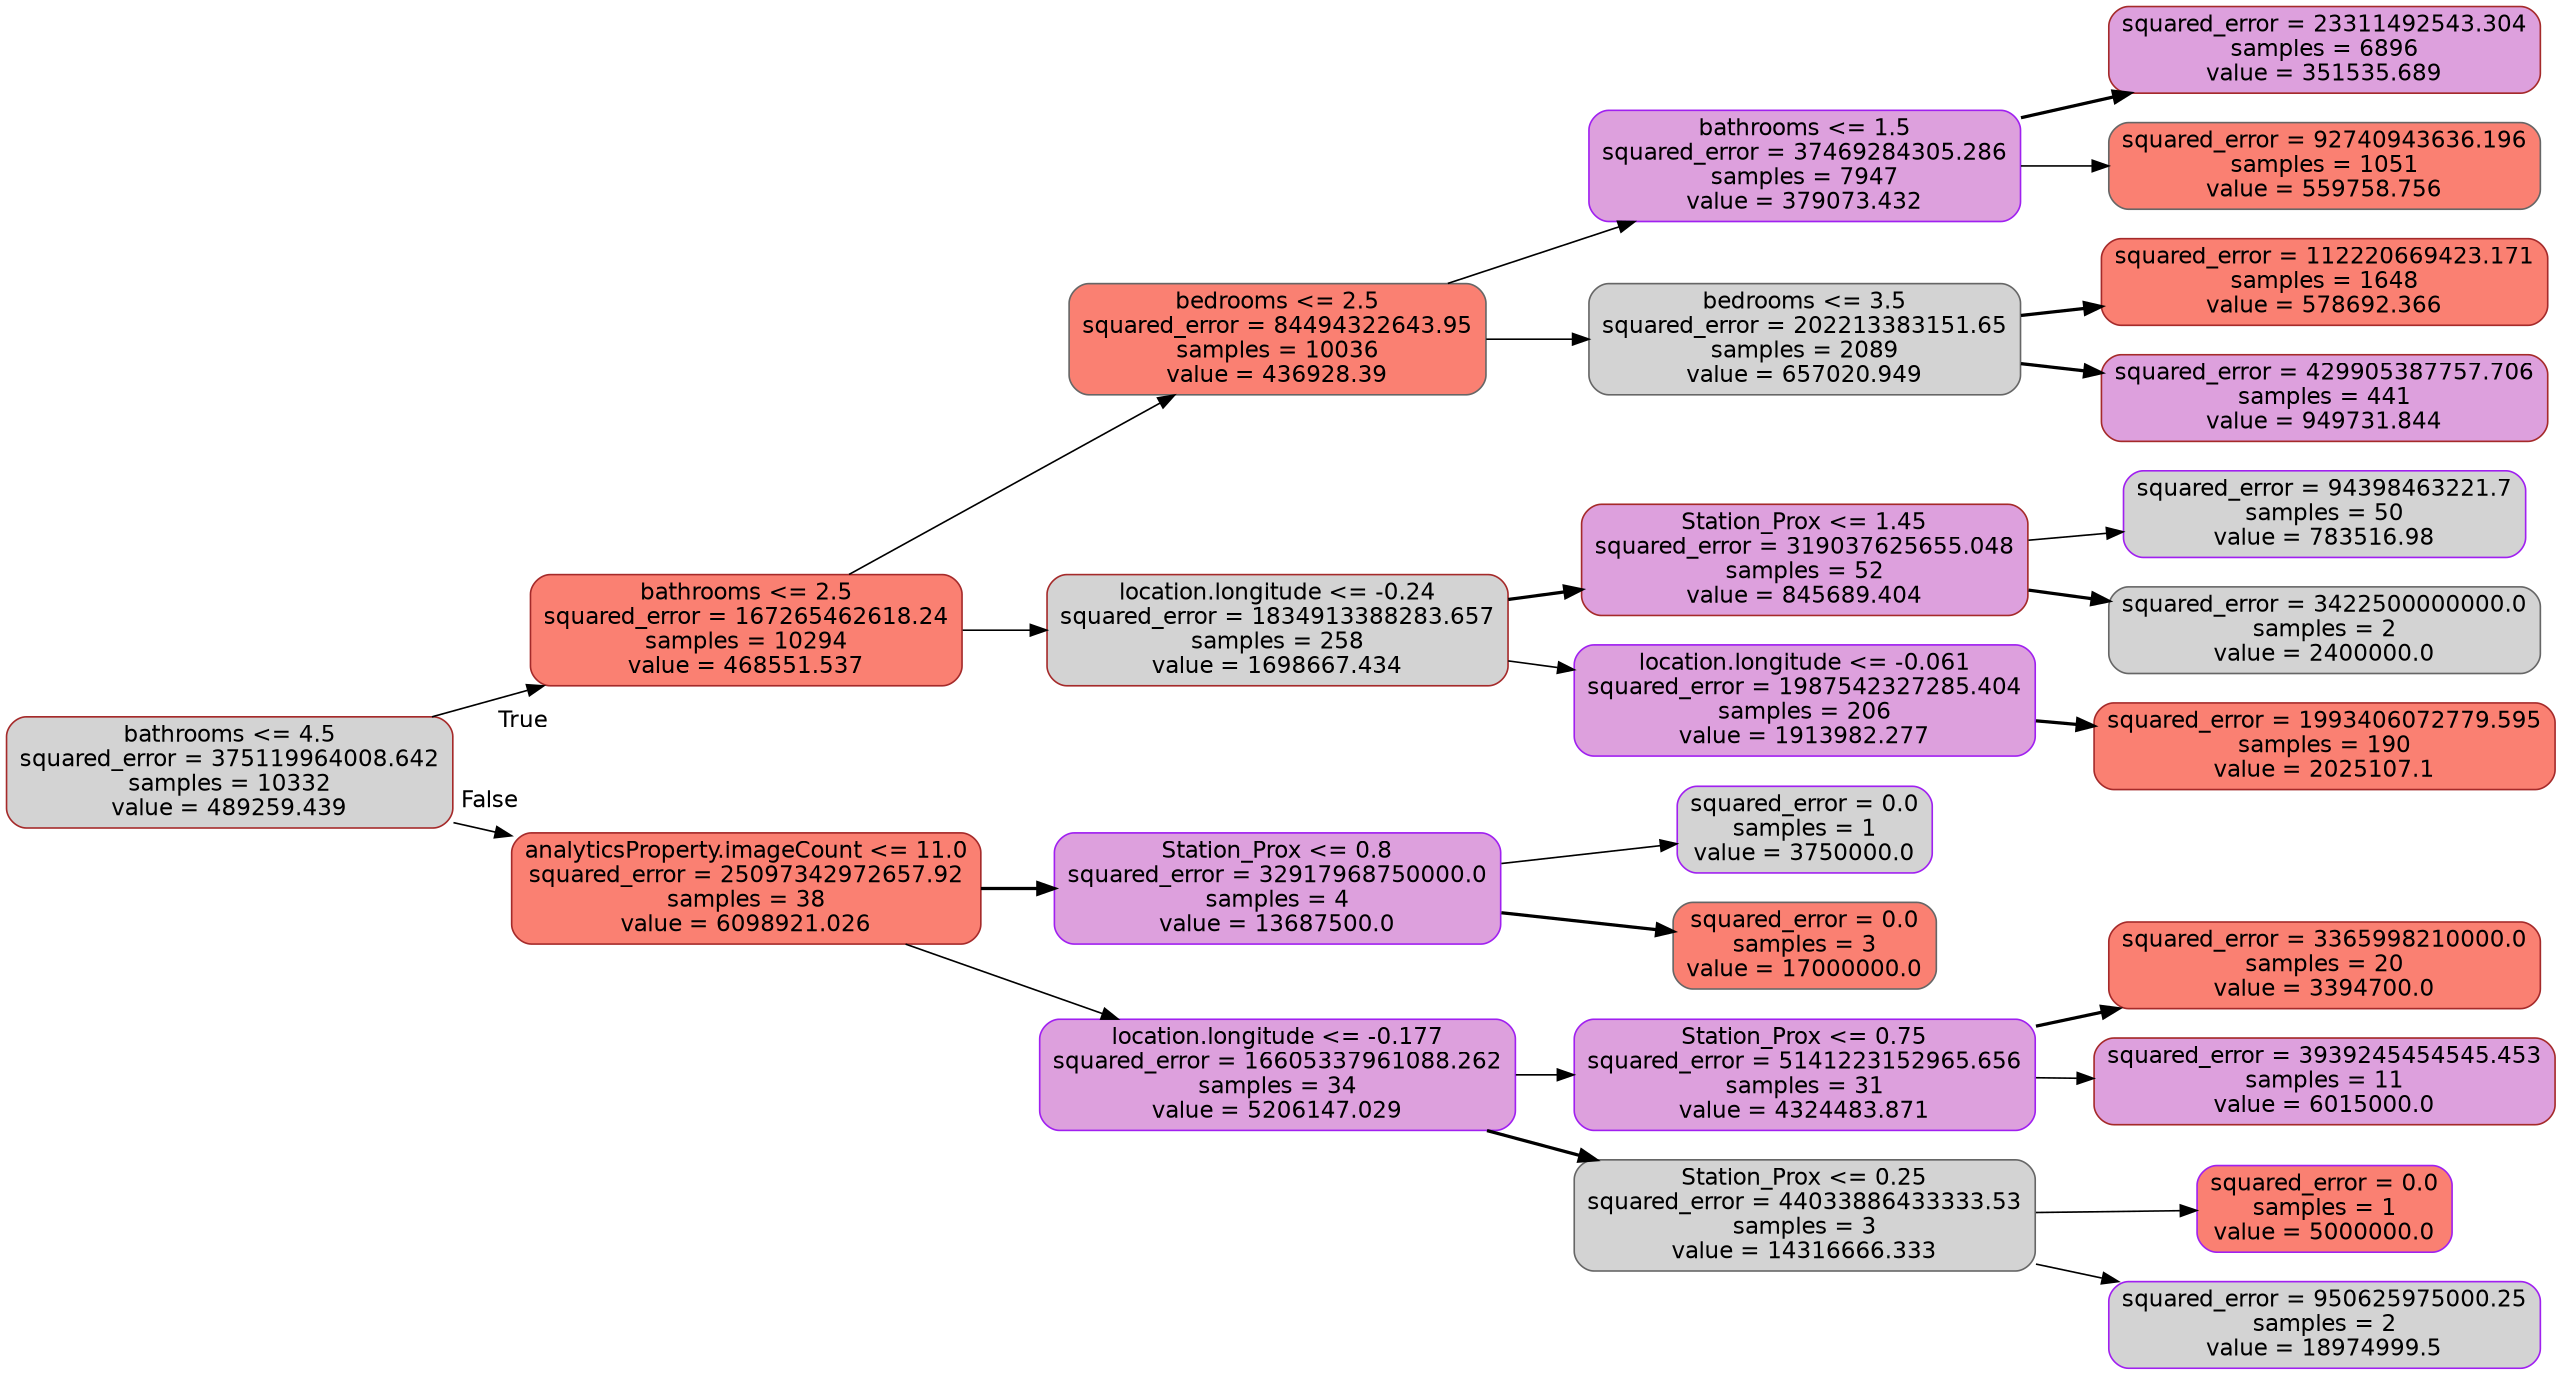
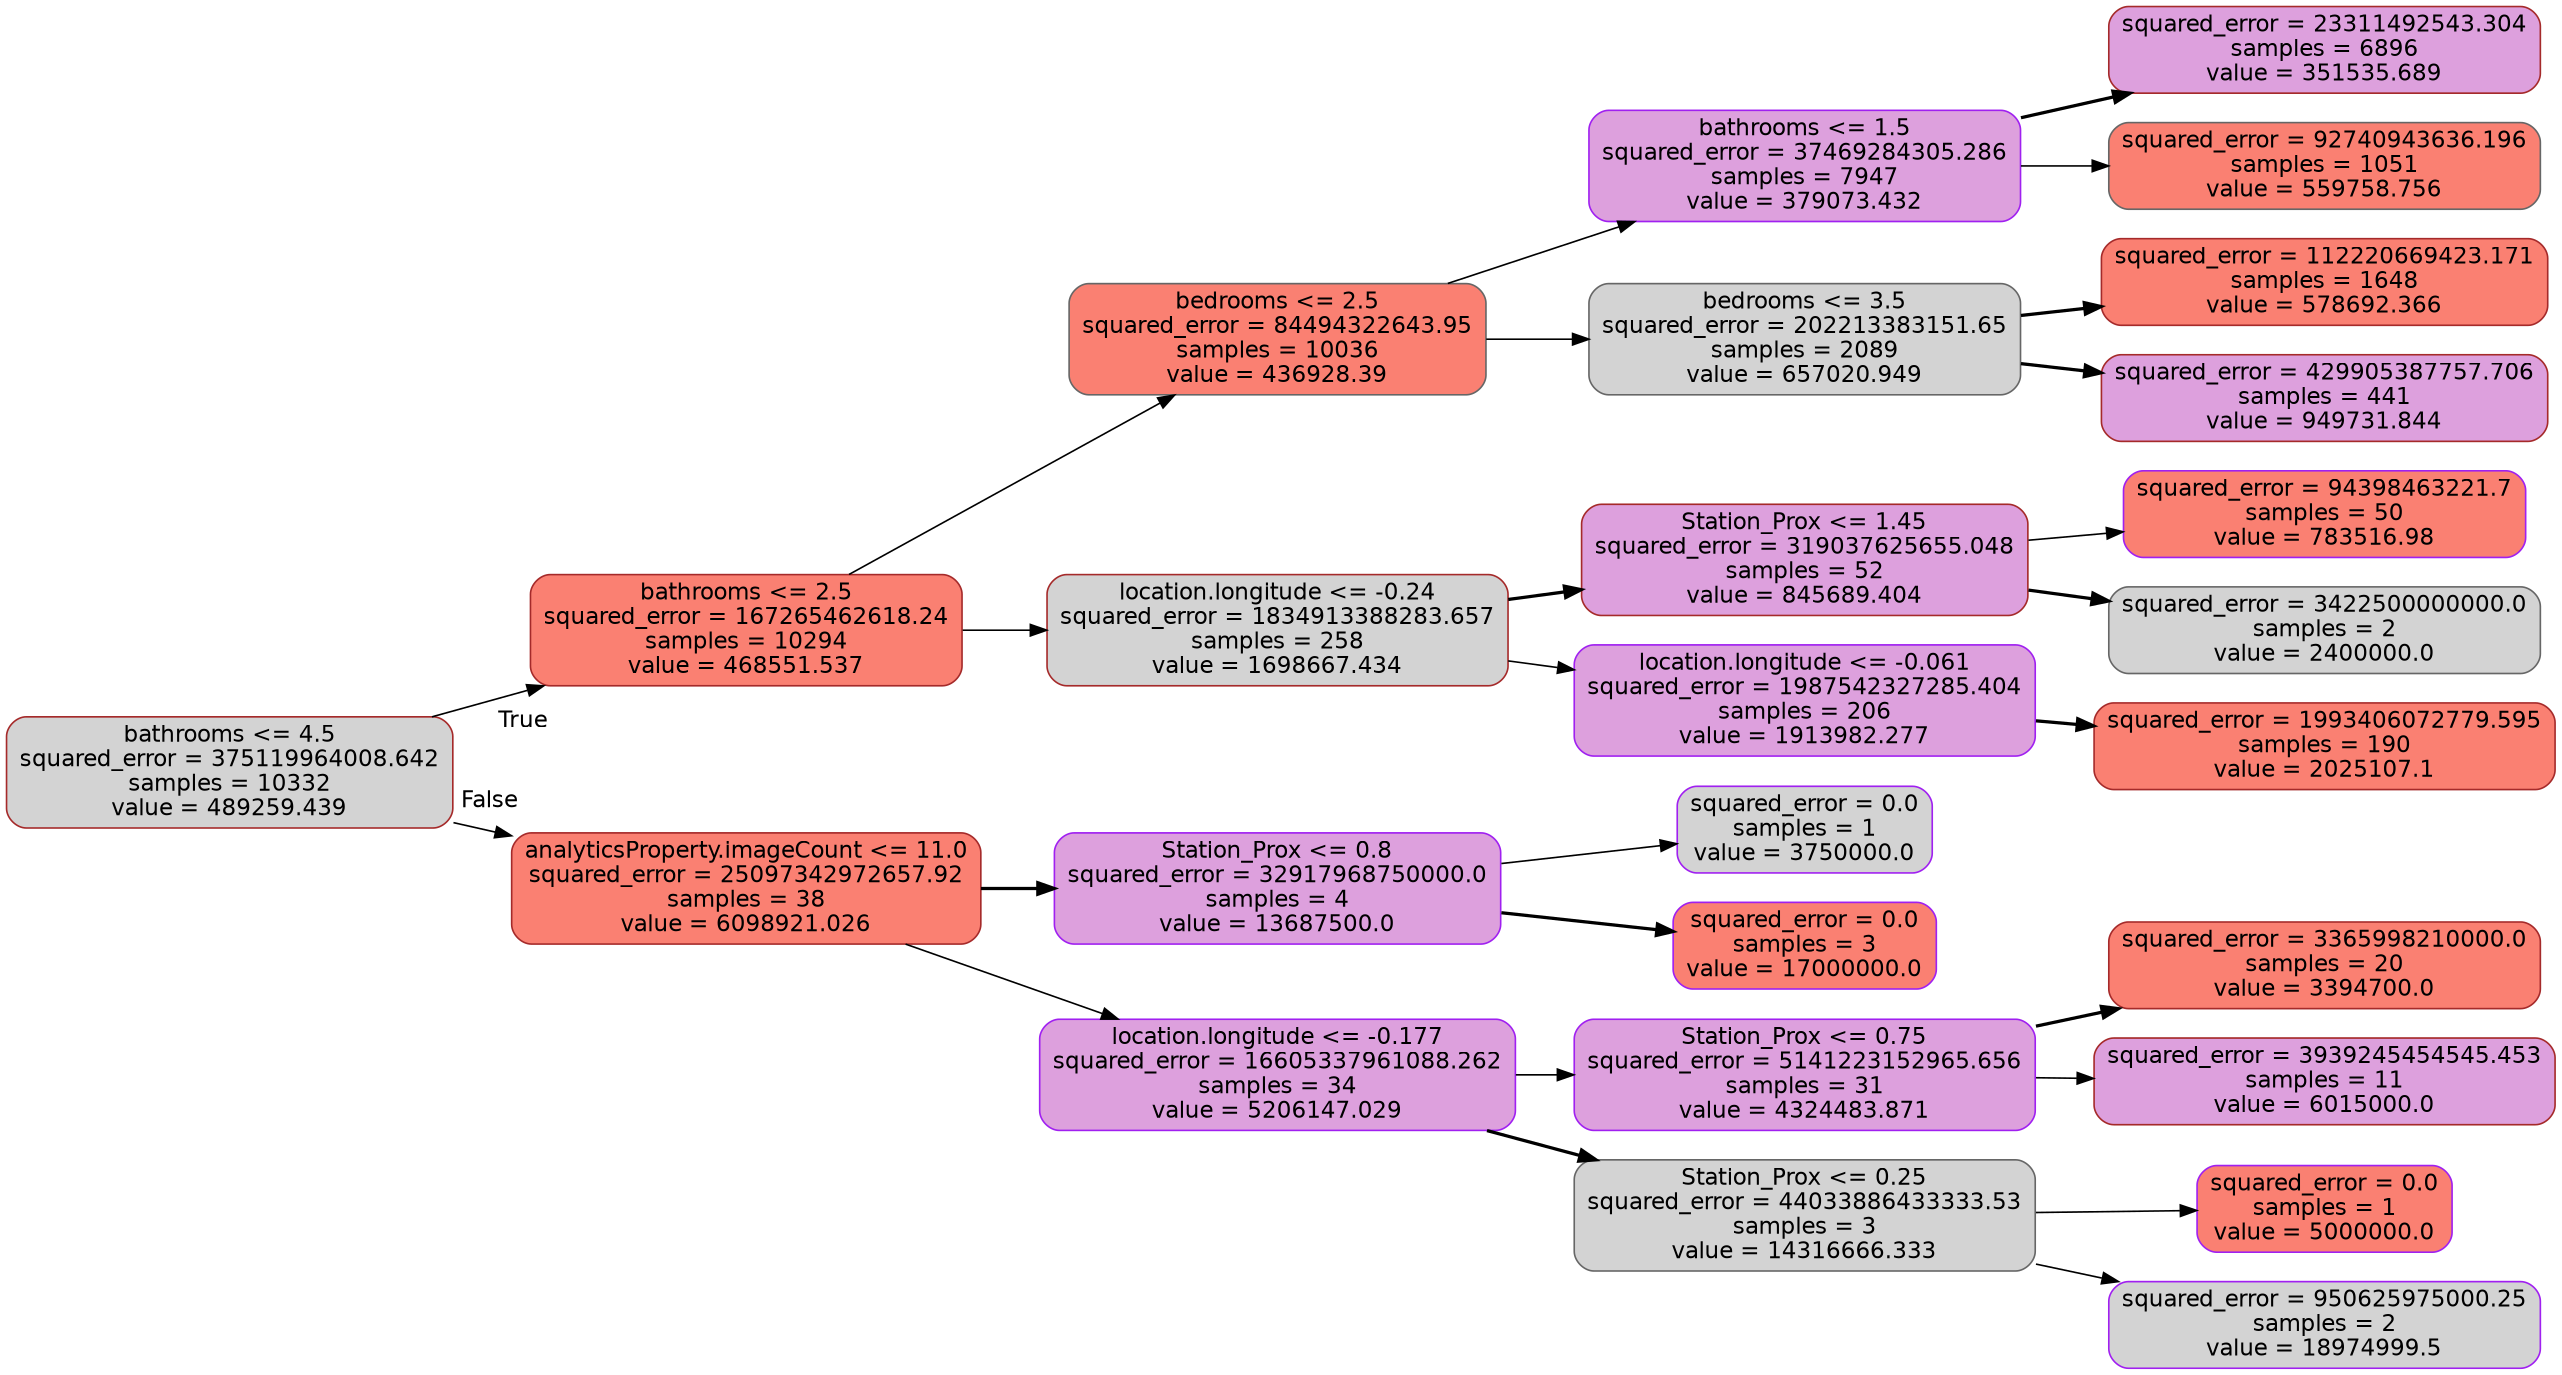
(2325, 514) -> (2325, 514)
(1805, 946) -> (1805, 946)
